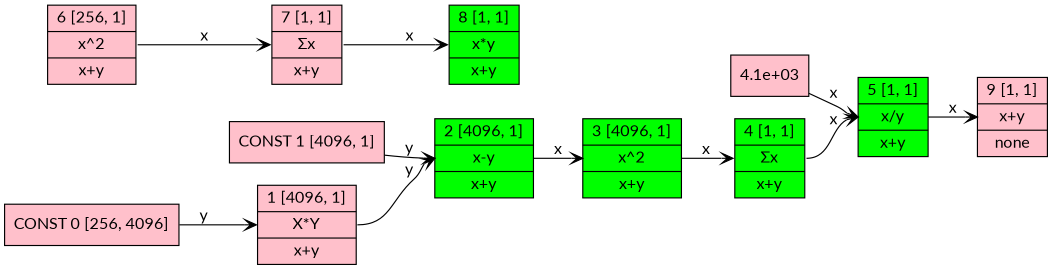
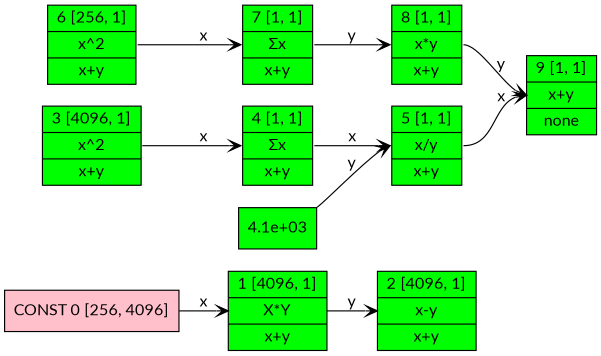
(410, 36) -> (352, 36)
(92, 45) -> (92, 45)
(307, 45) -> (278, 45)
none -> (491, 66)
(770, 76) -> (278, 228)
(833, 93) -> (352, 163)
(1012, 117) -> (562, 95)
(307, 142) -> none
(552, 158) -> none
(204, 216) -> (204, 302)
(307, 225) -> (278, 311)
